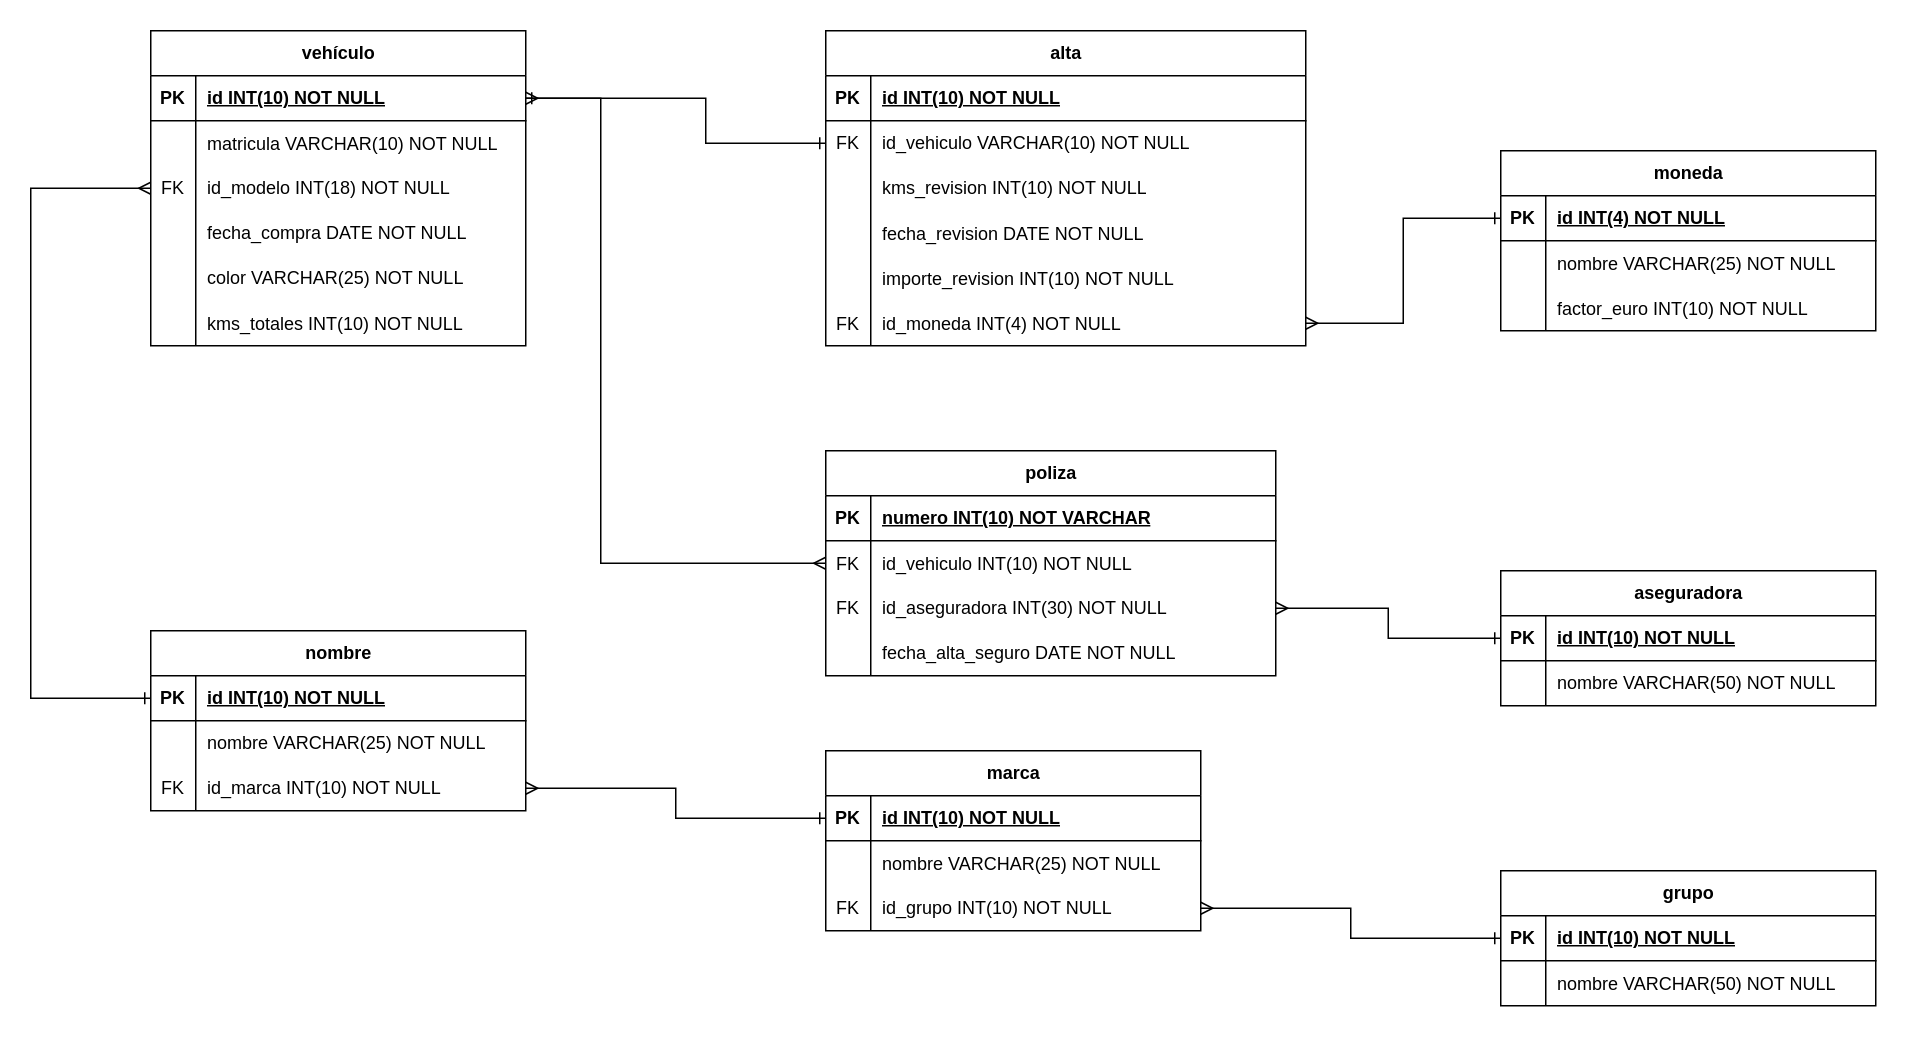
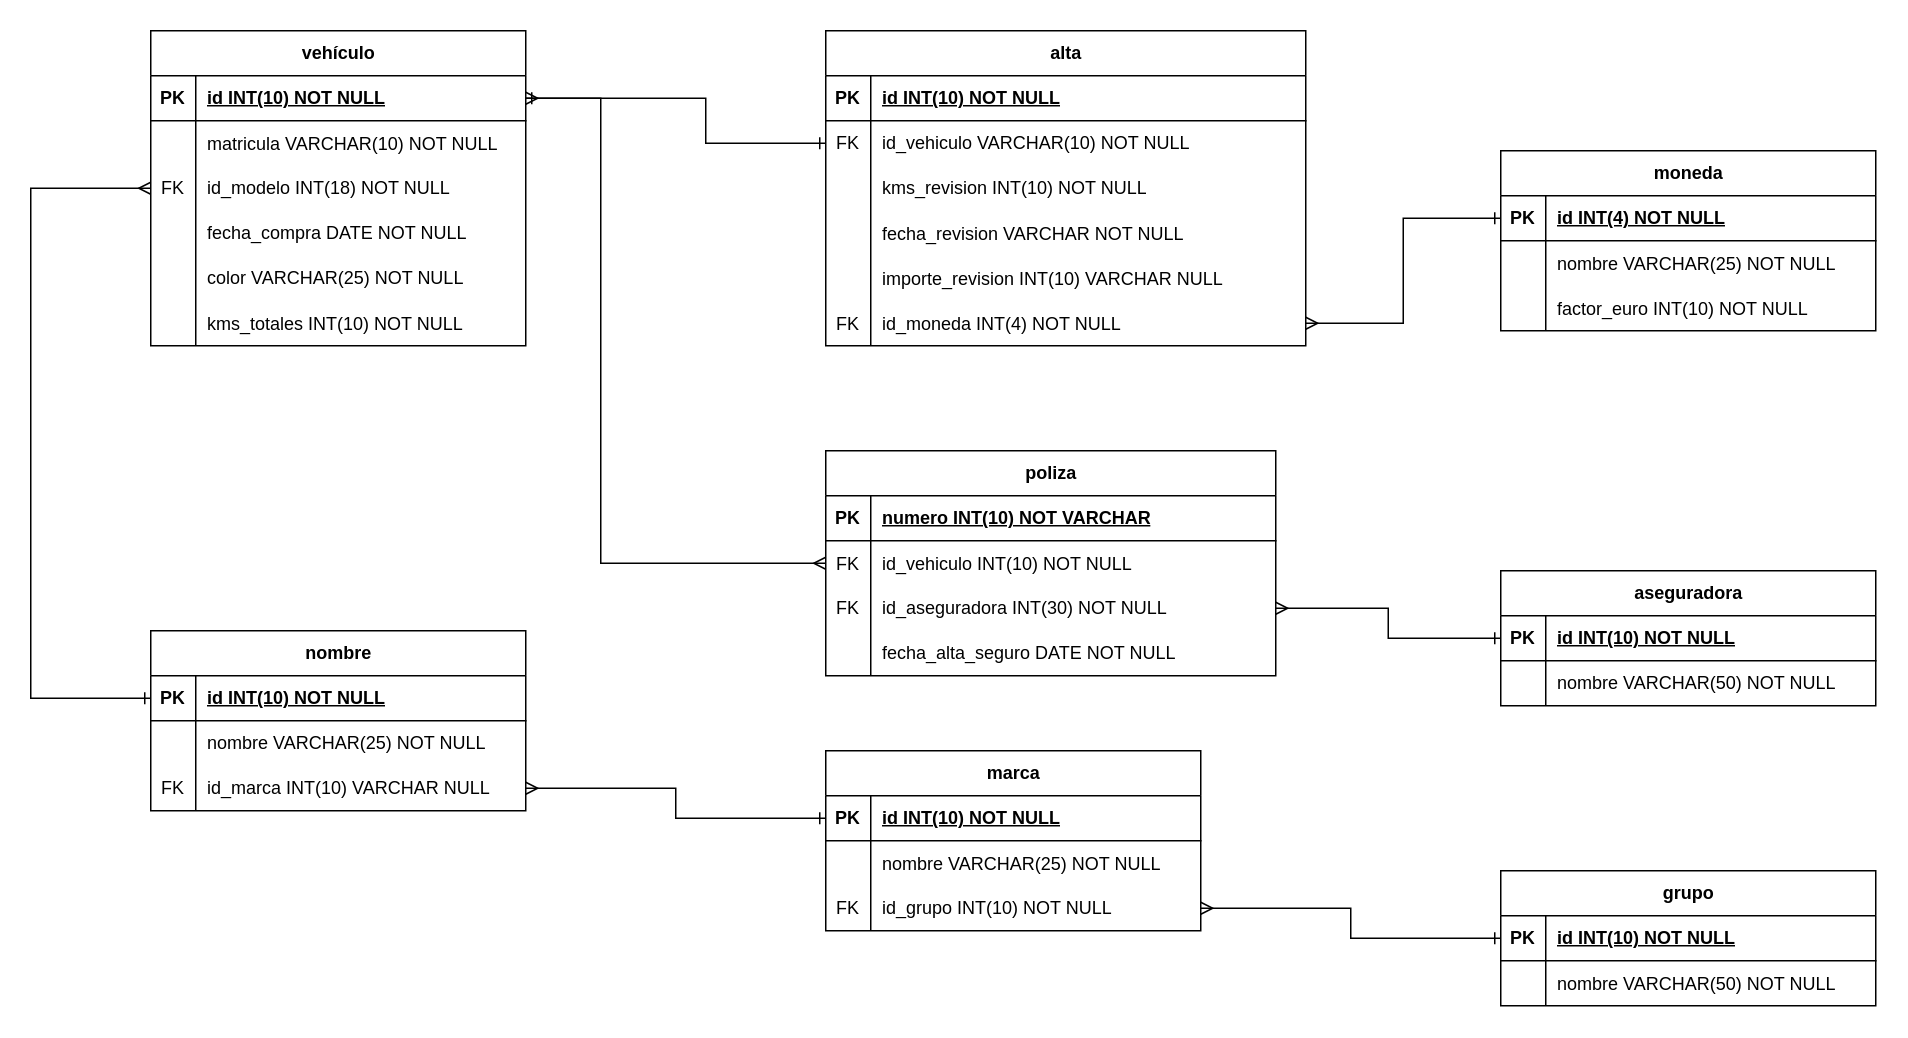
(1011, 234) -> (1027, 234)
(1034, 279) -> (1054, 279)
(324, 788) -> (345, 788)
